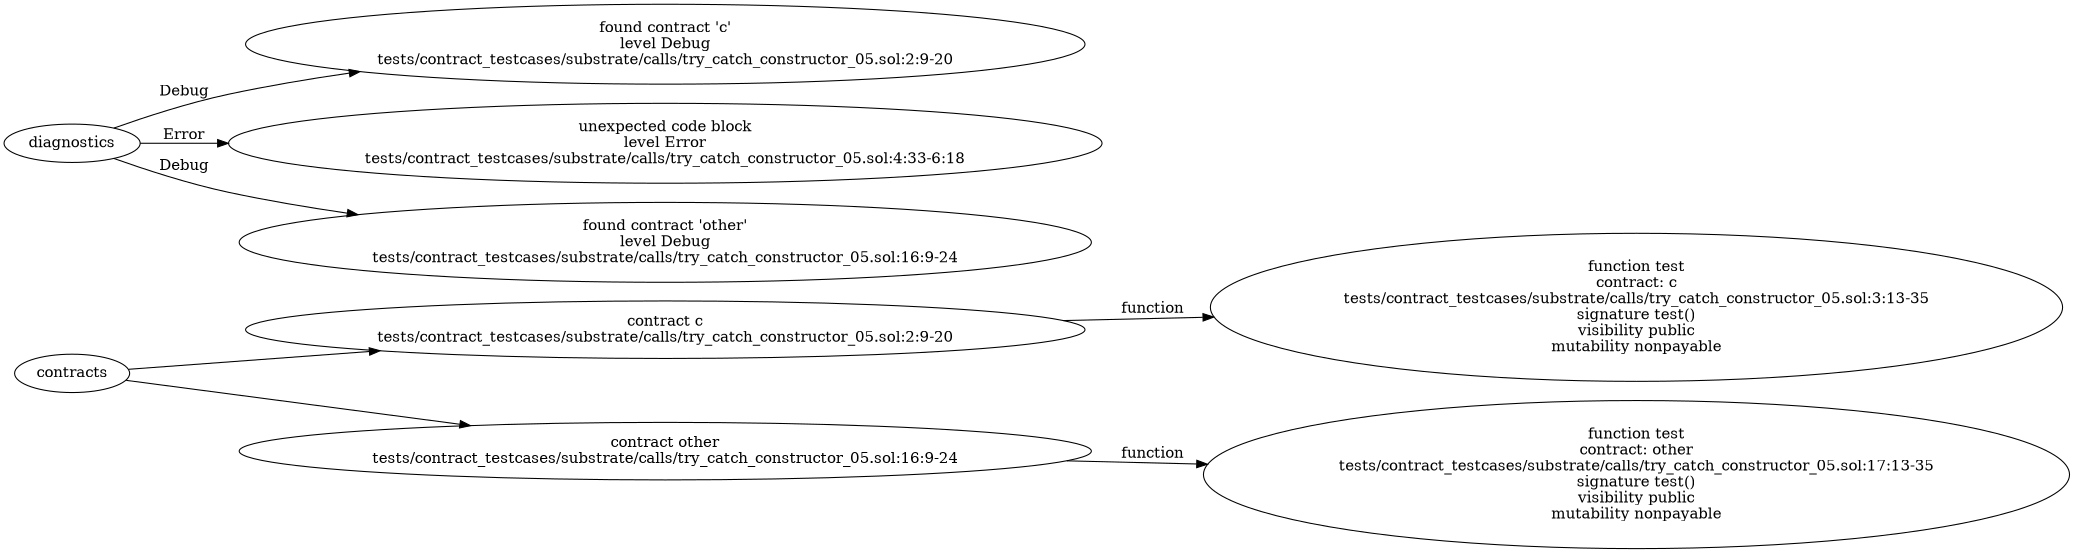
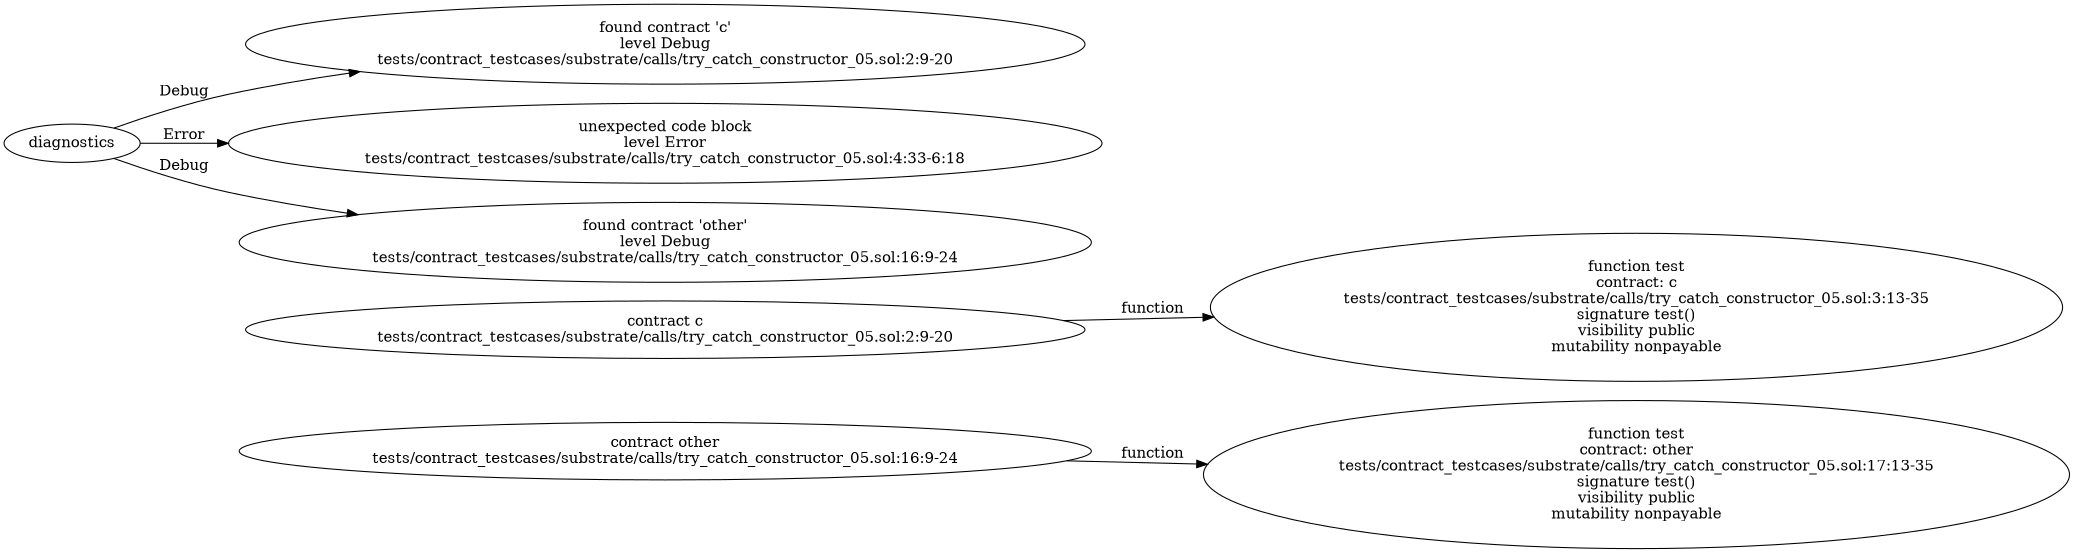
(72, 373) -> none
